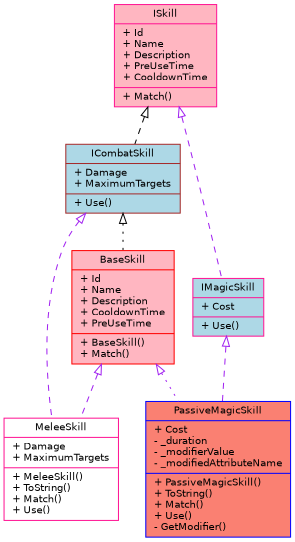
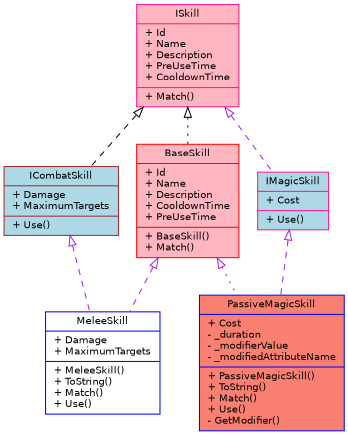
(123, 237) -> (188, 131)
(61, 469) -> (103, 363)
